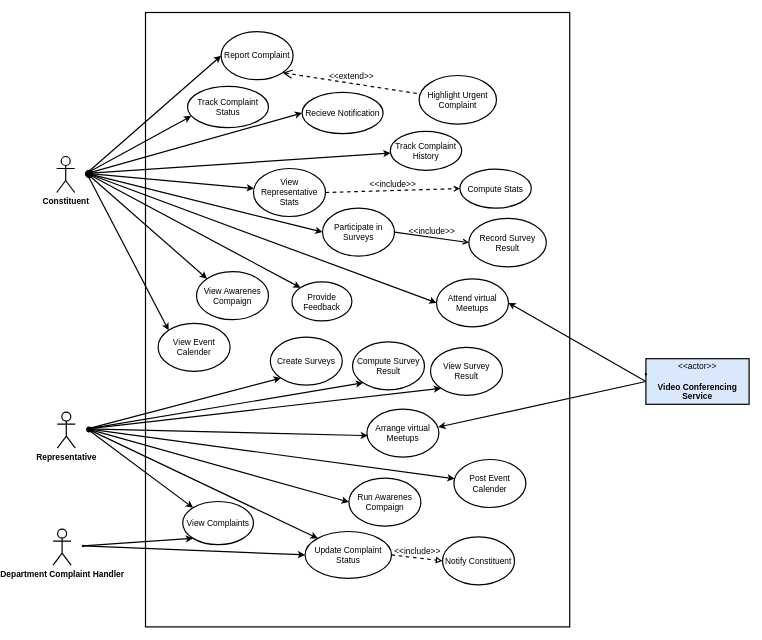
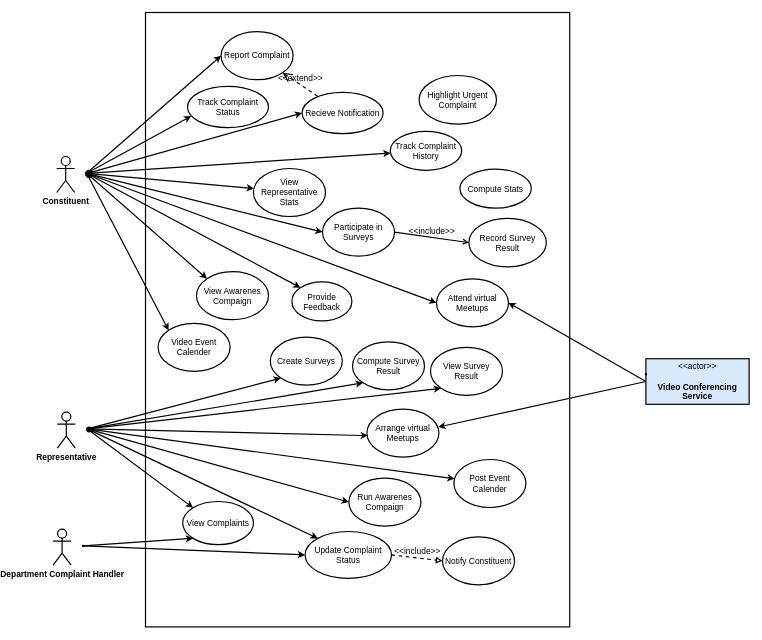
(352, 83) -> (301, 85)
(391, 190) -> none
(194, 347) -> (194, 347)
